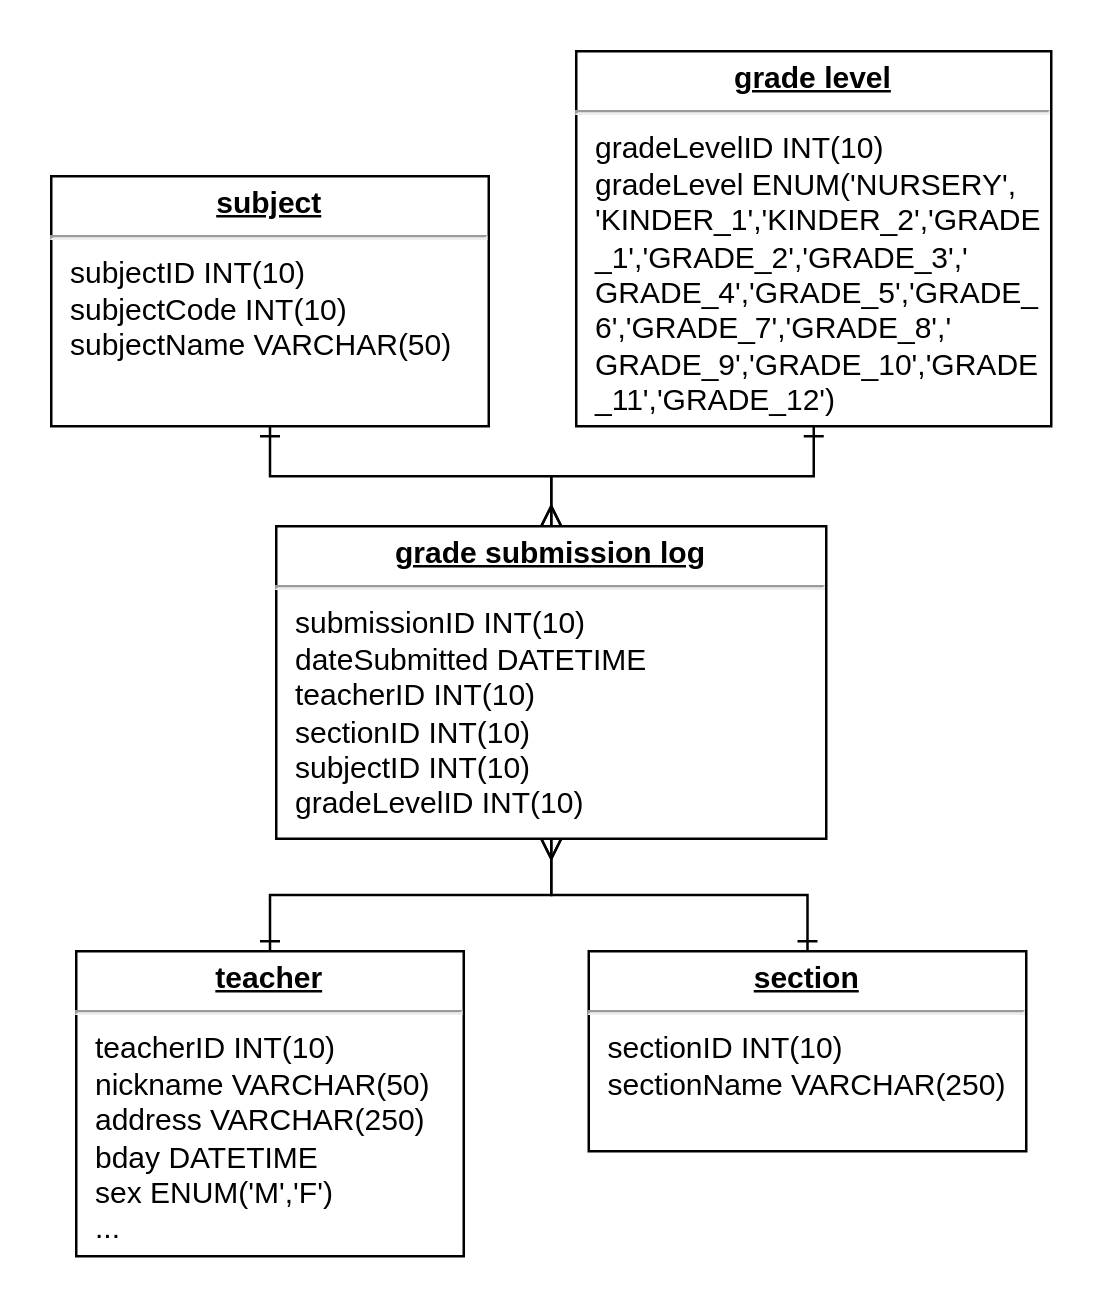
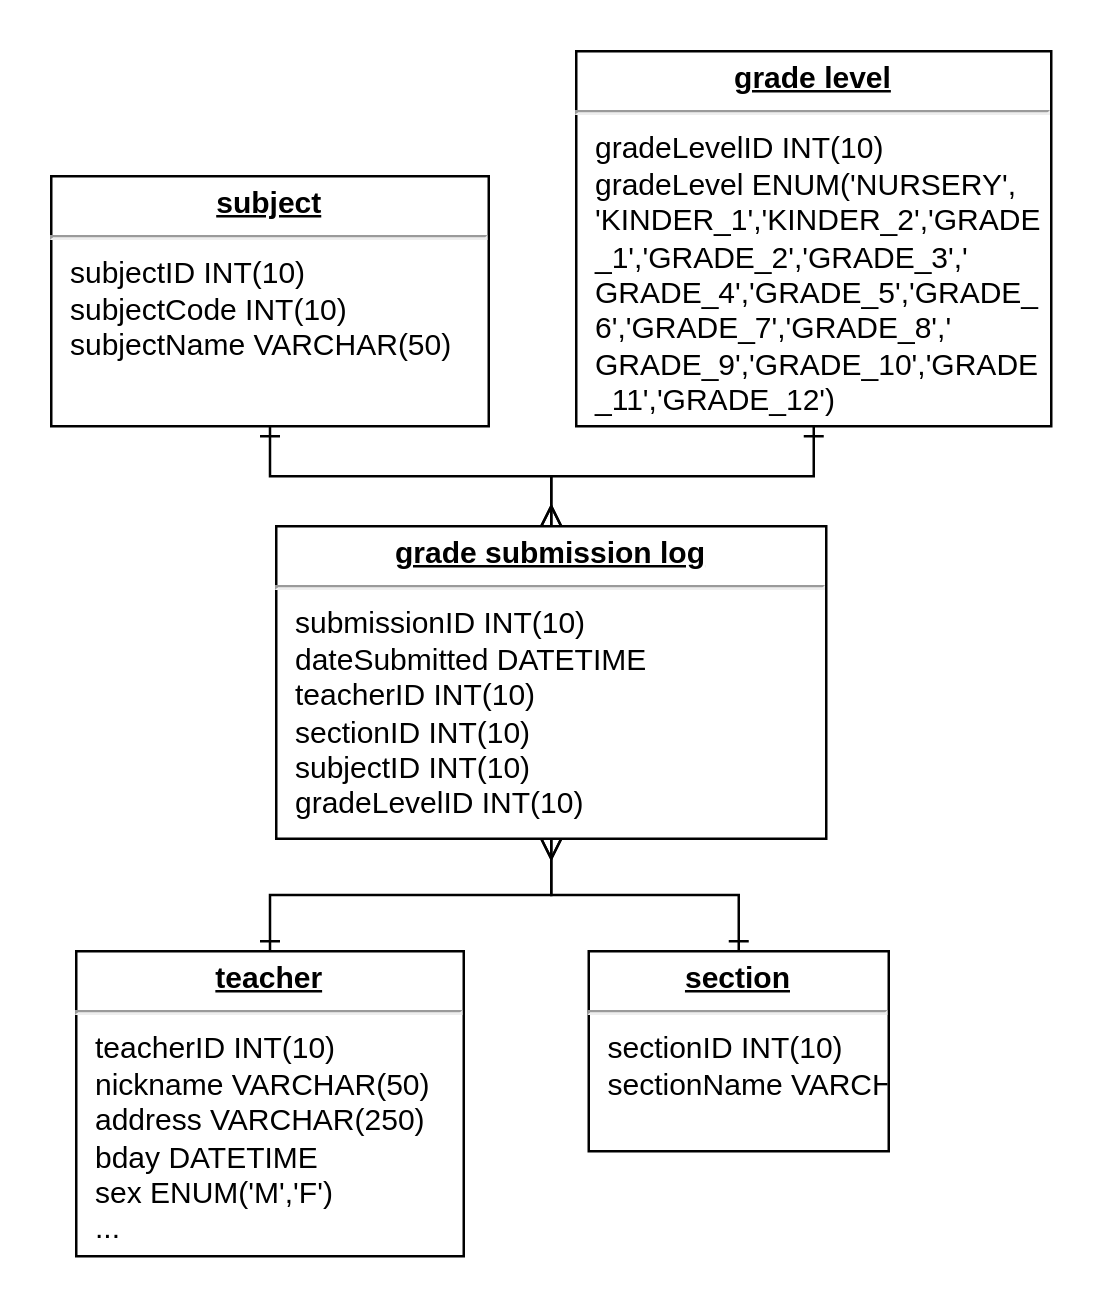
(808, 1051) -> (739, 1051)
